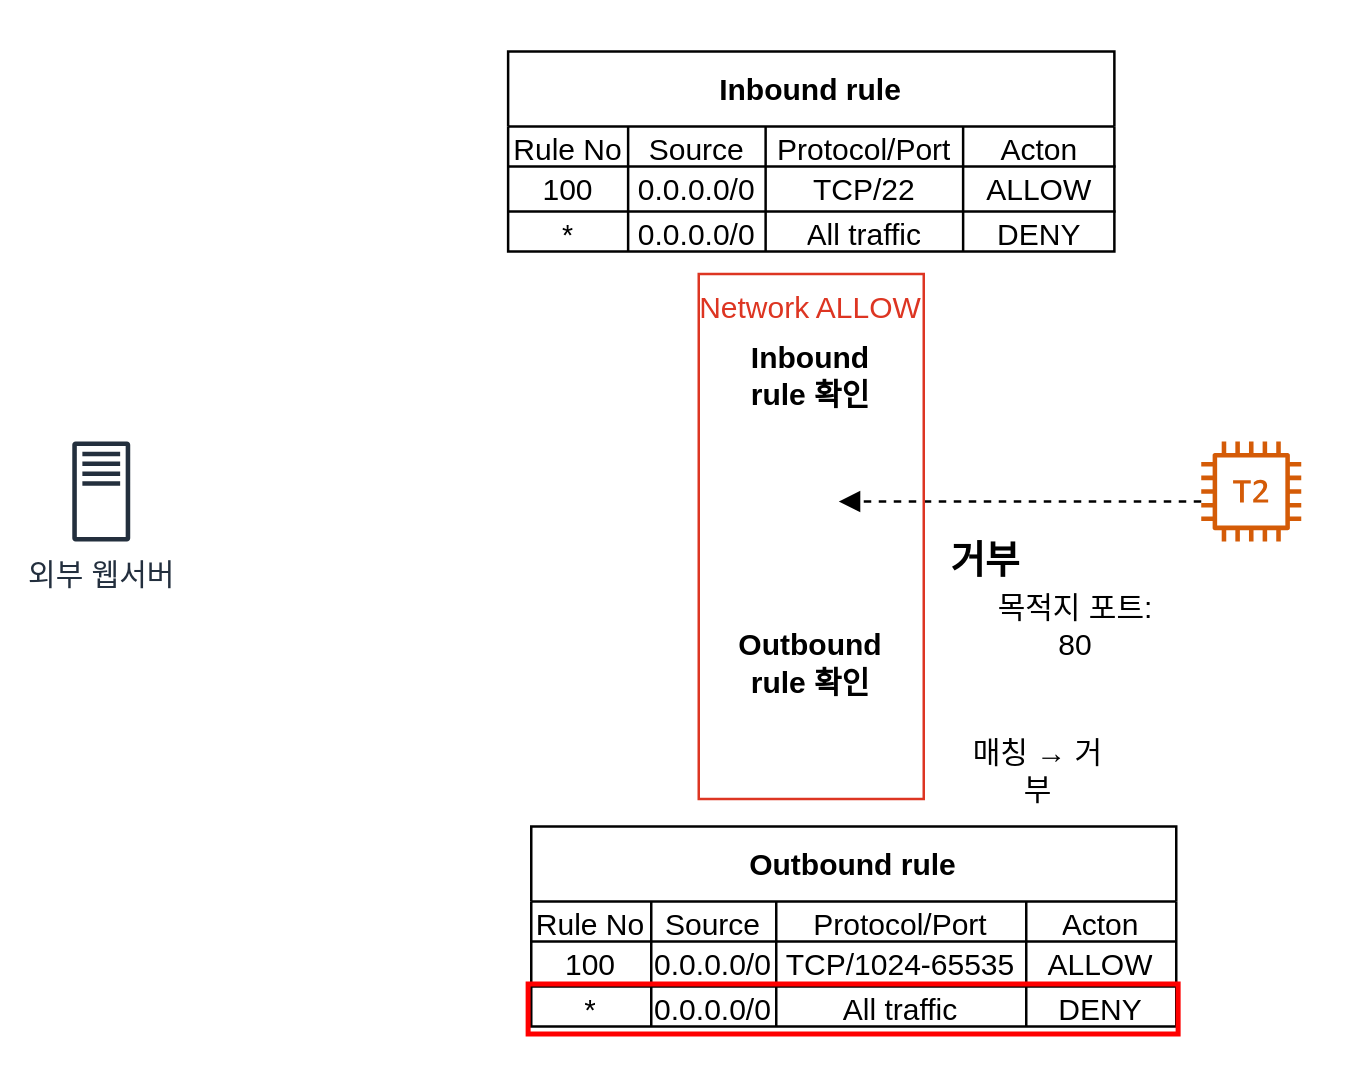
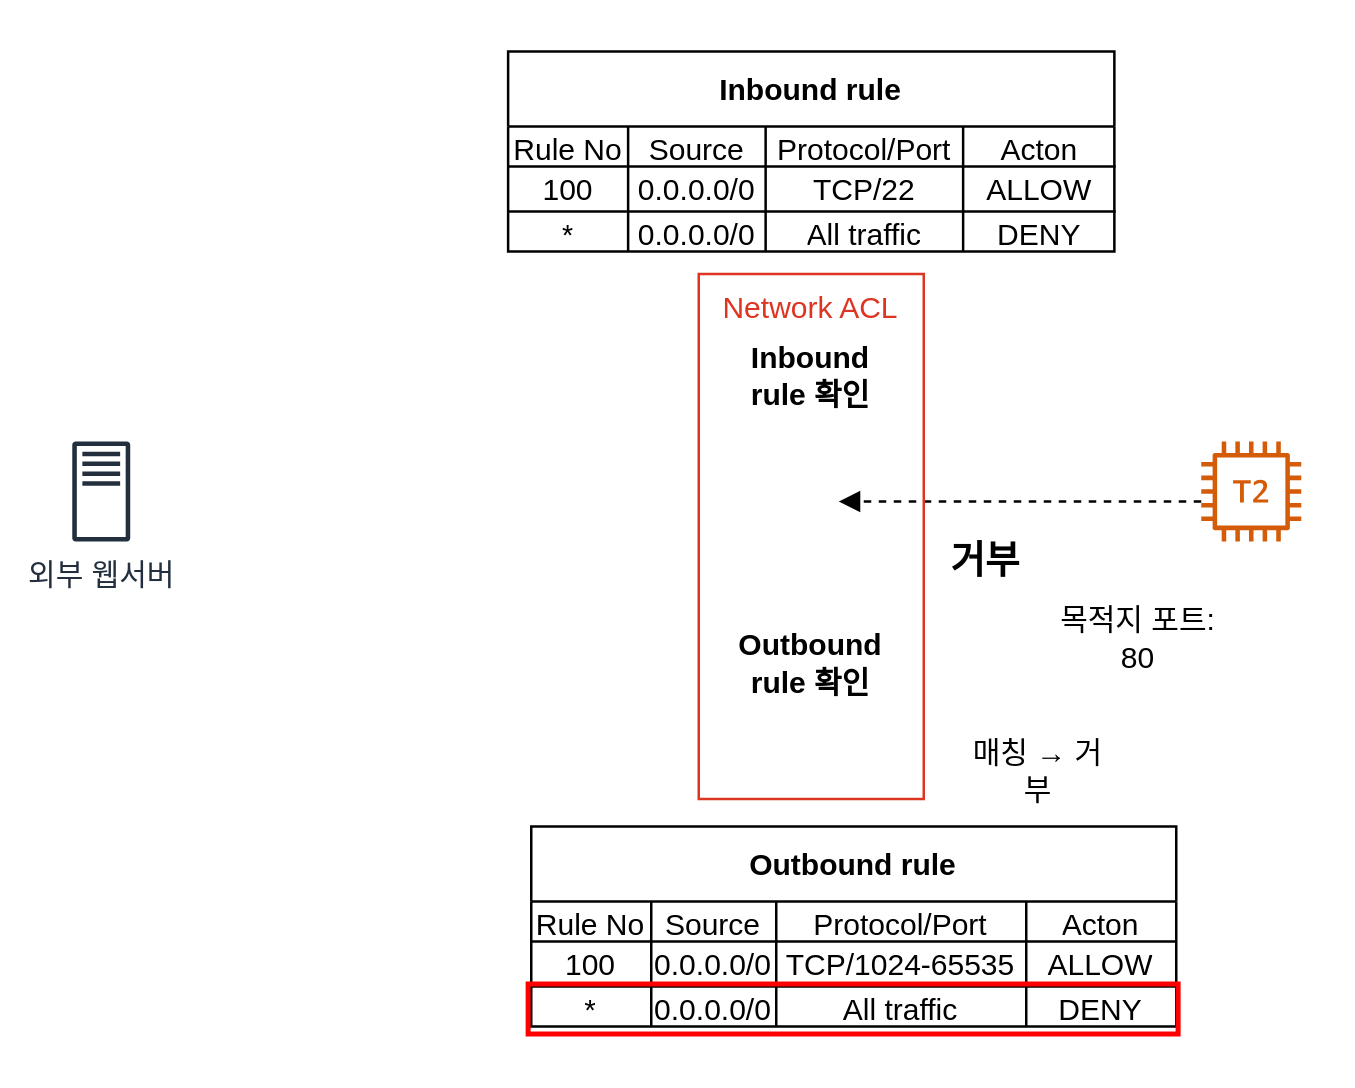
(810, 308) -> (810, 308)
(1076, 626) -> (1139, 639)
